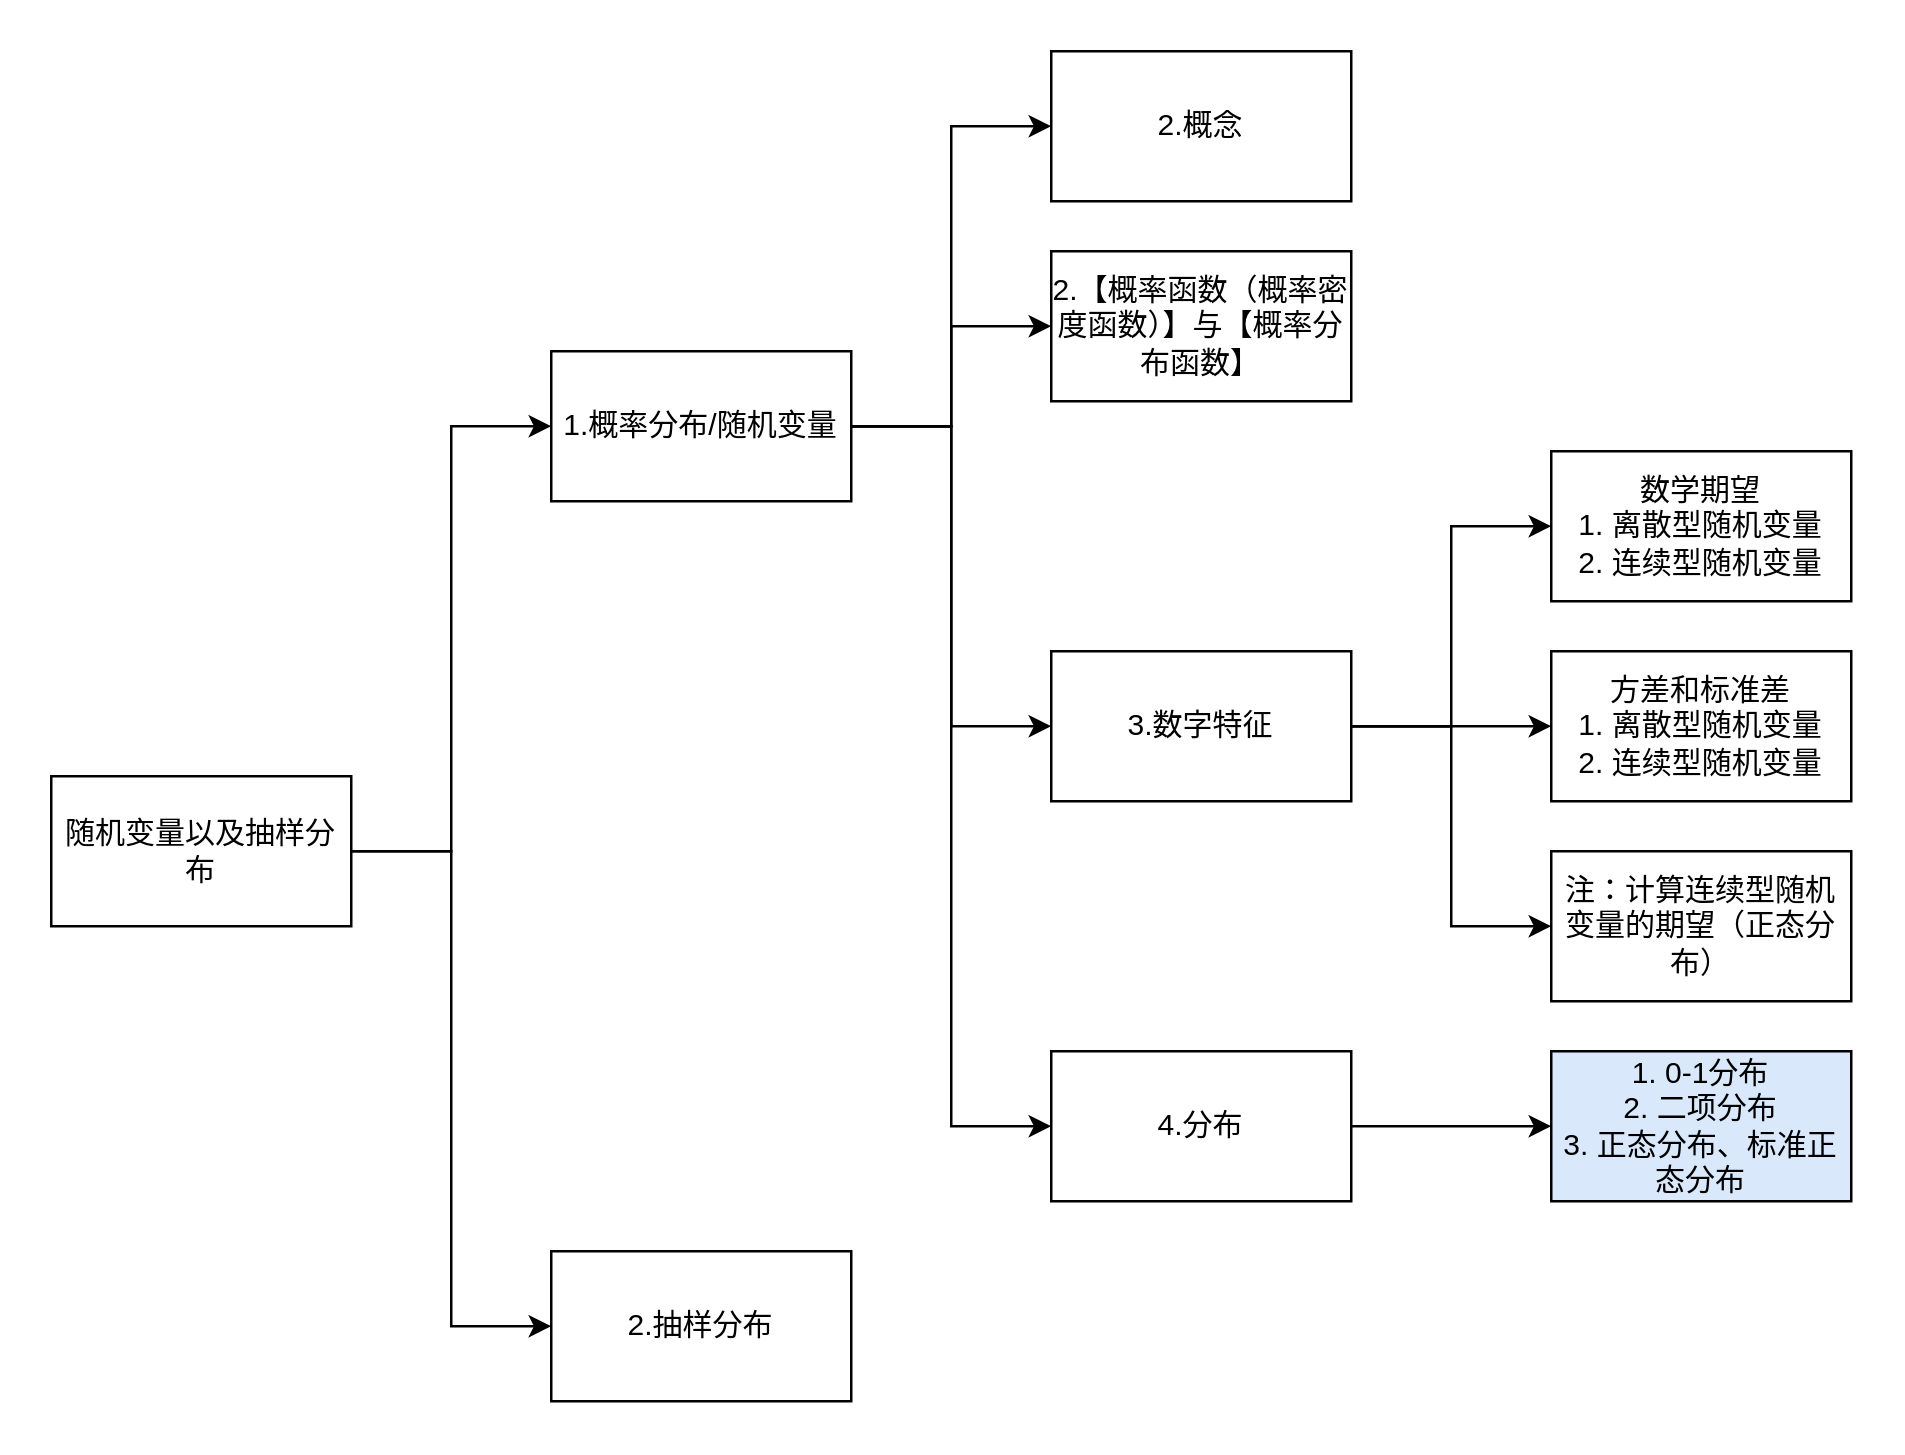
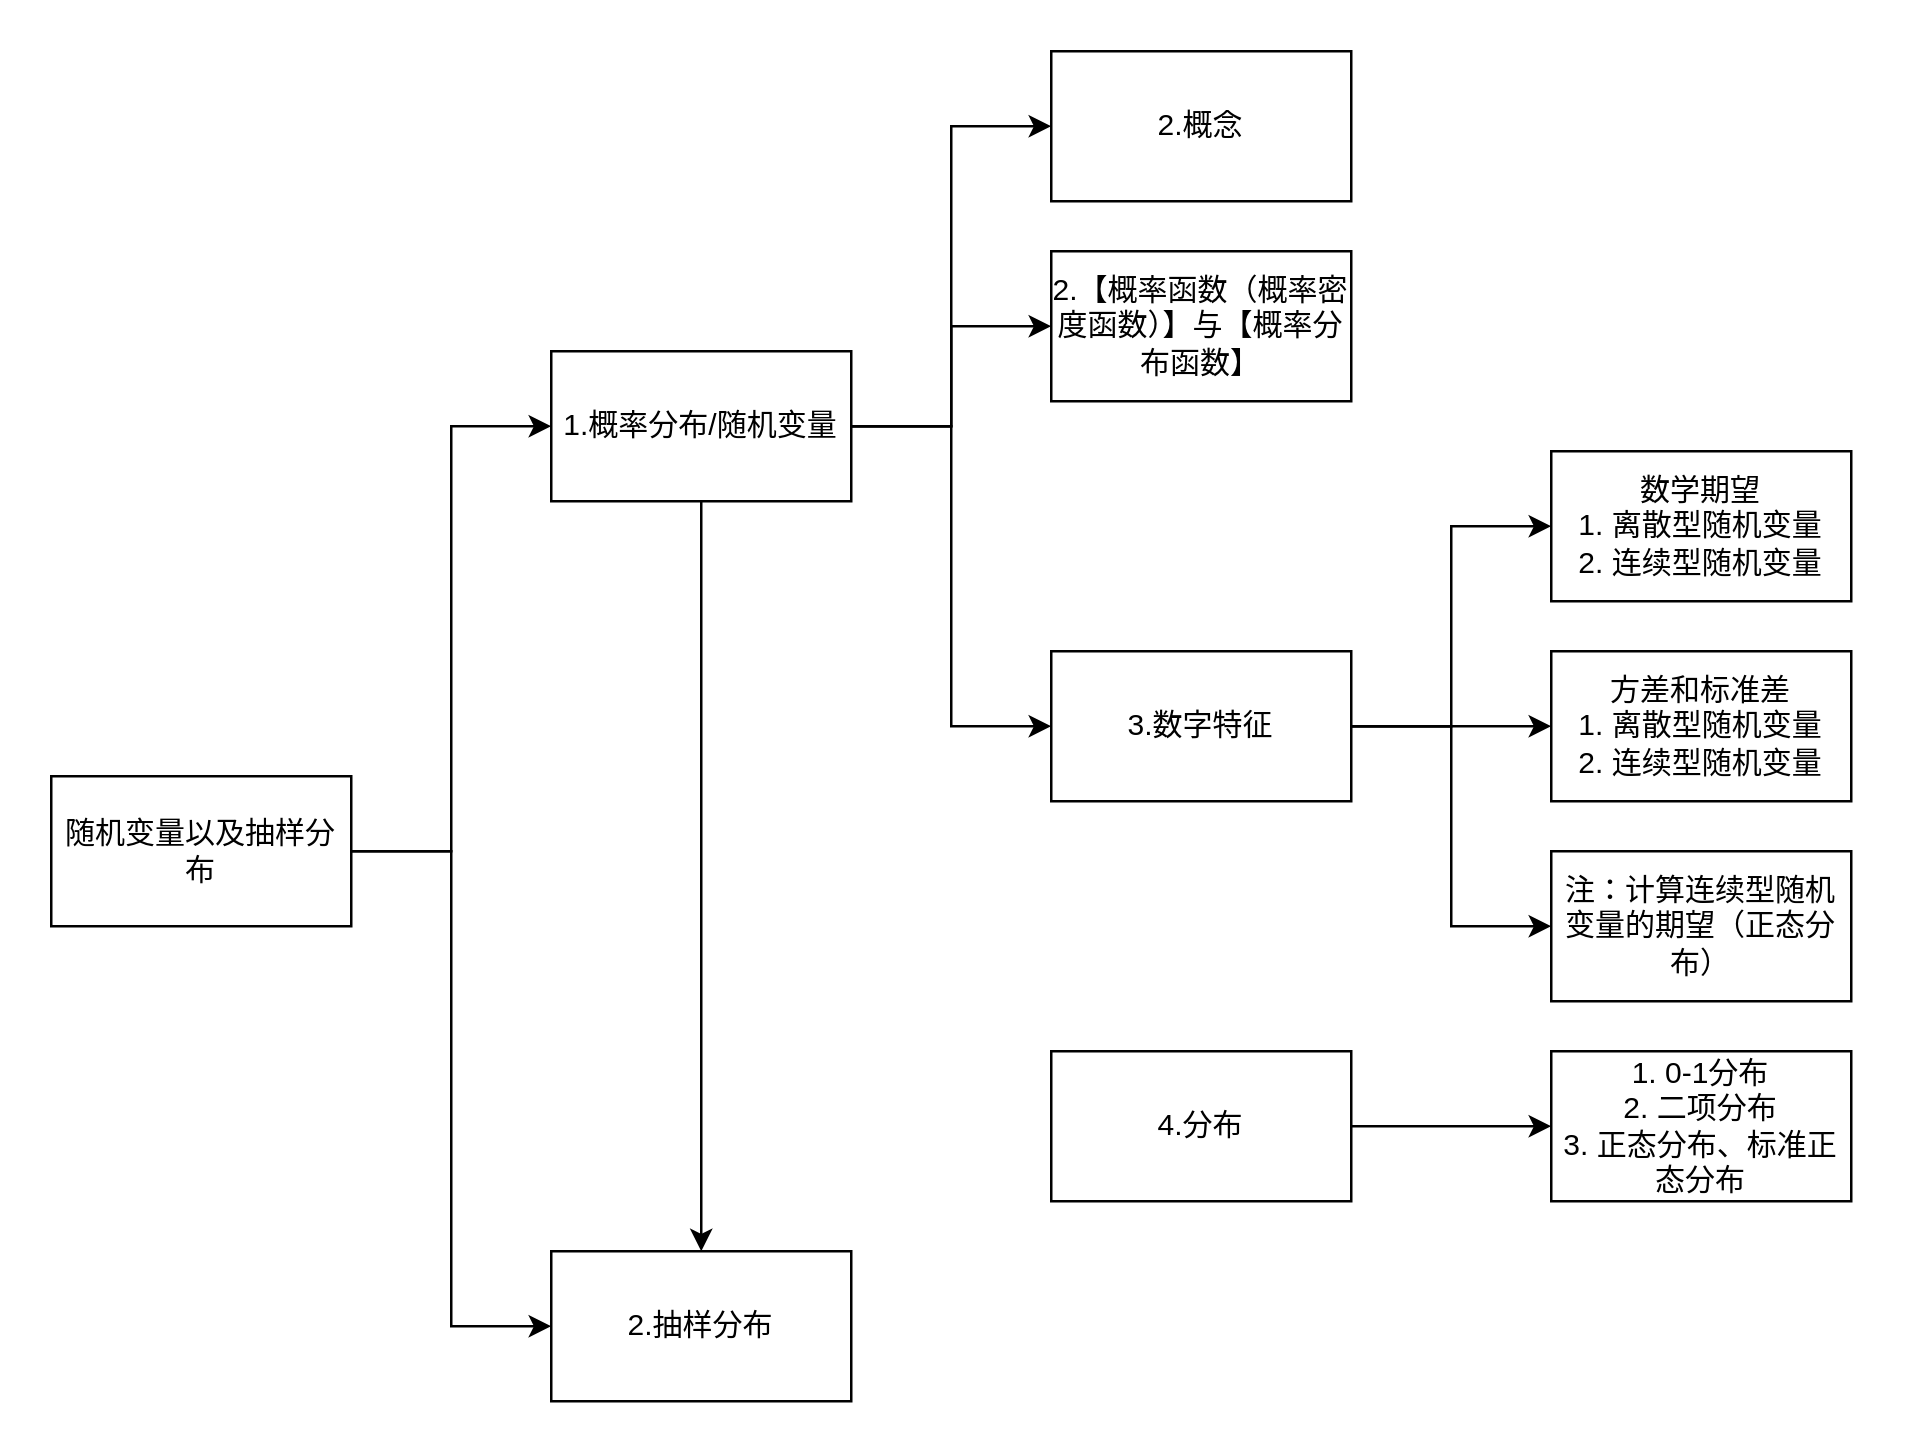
(951, 970) -> (701, 868)
(1701, 1126) -> (1701, 1126)
